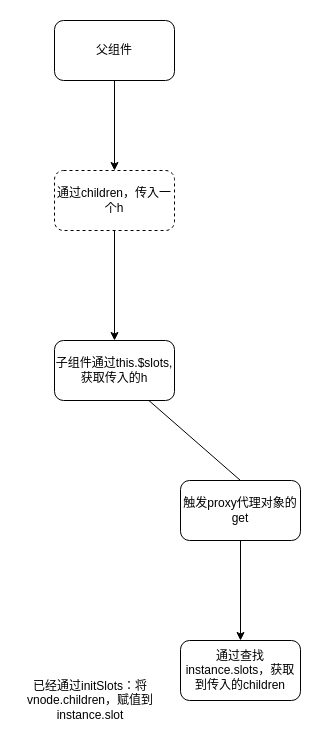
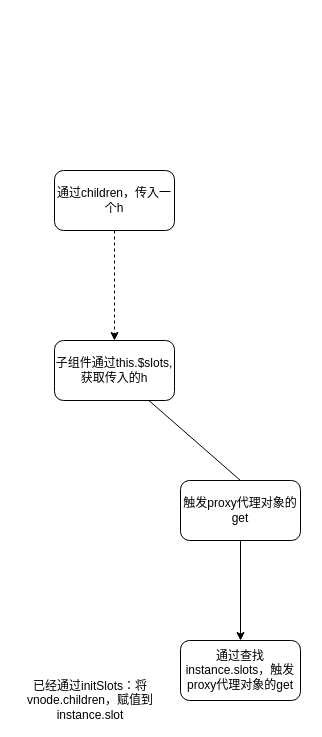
(115, 51) -> none
(115, 122) -> none
(115, 201) -> (115, 201)
(115, 282) -> (115, 282)
(241, 671) -> (241, 671)
